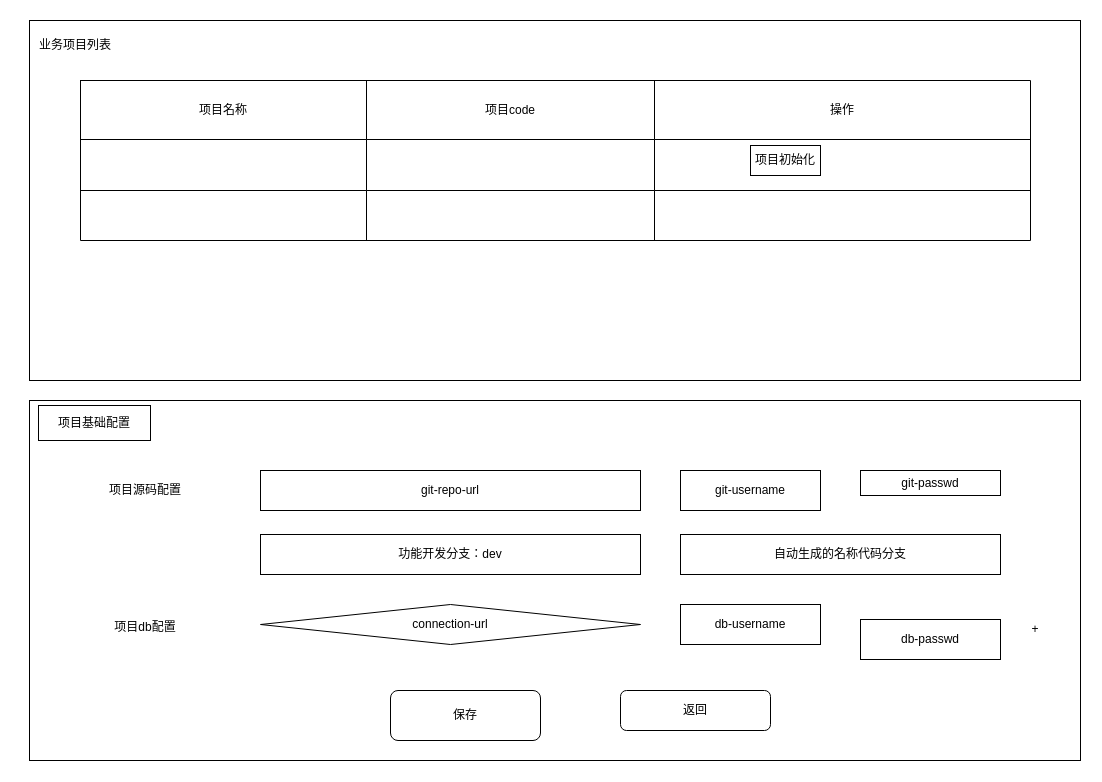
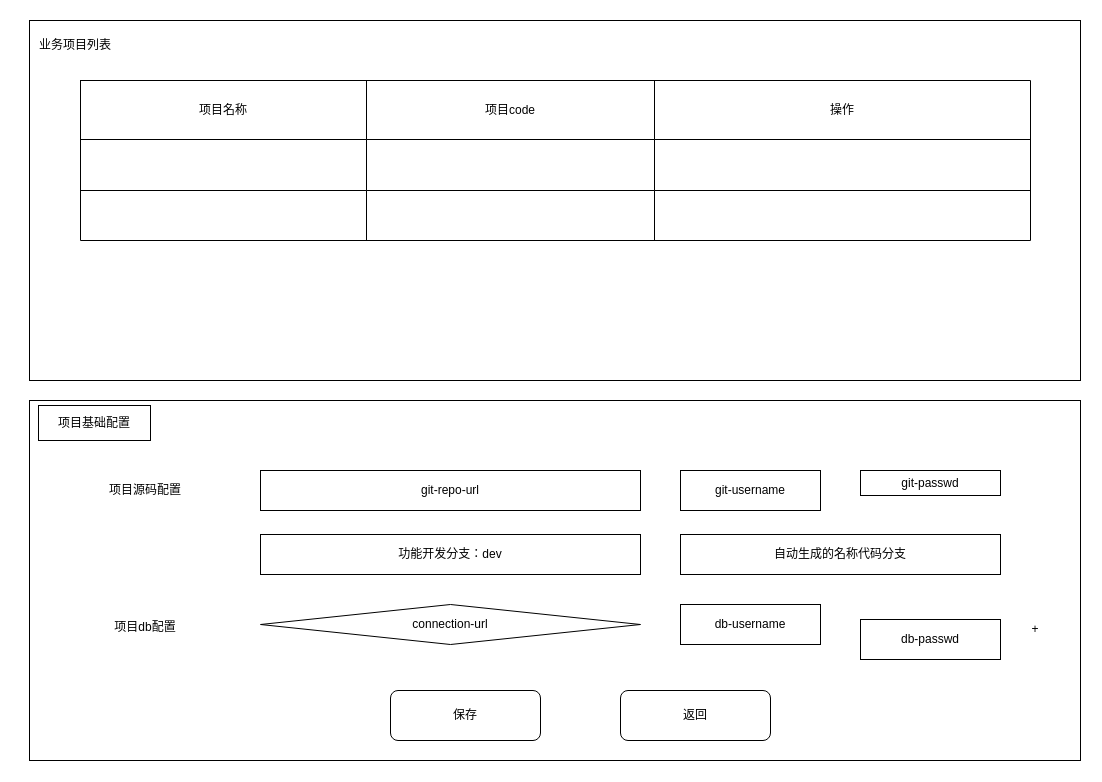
(786, 161) -> none
(696, 711) -> (696, 716)
